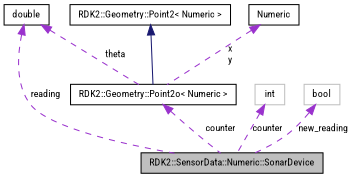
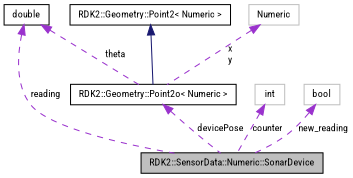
(274, 15) -> (274, 15)
(221, 129) -> (221, 129)
